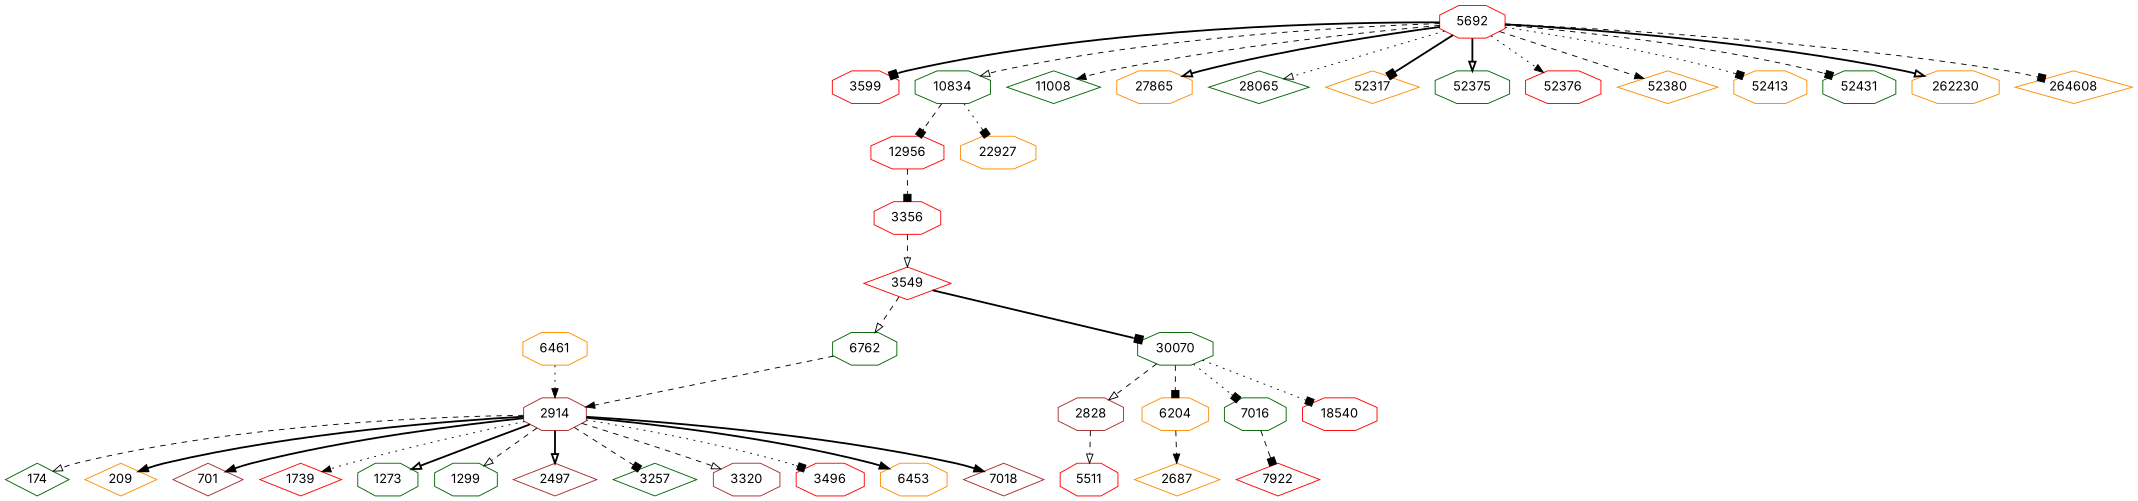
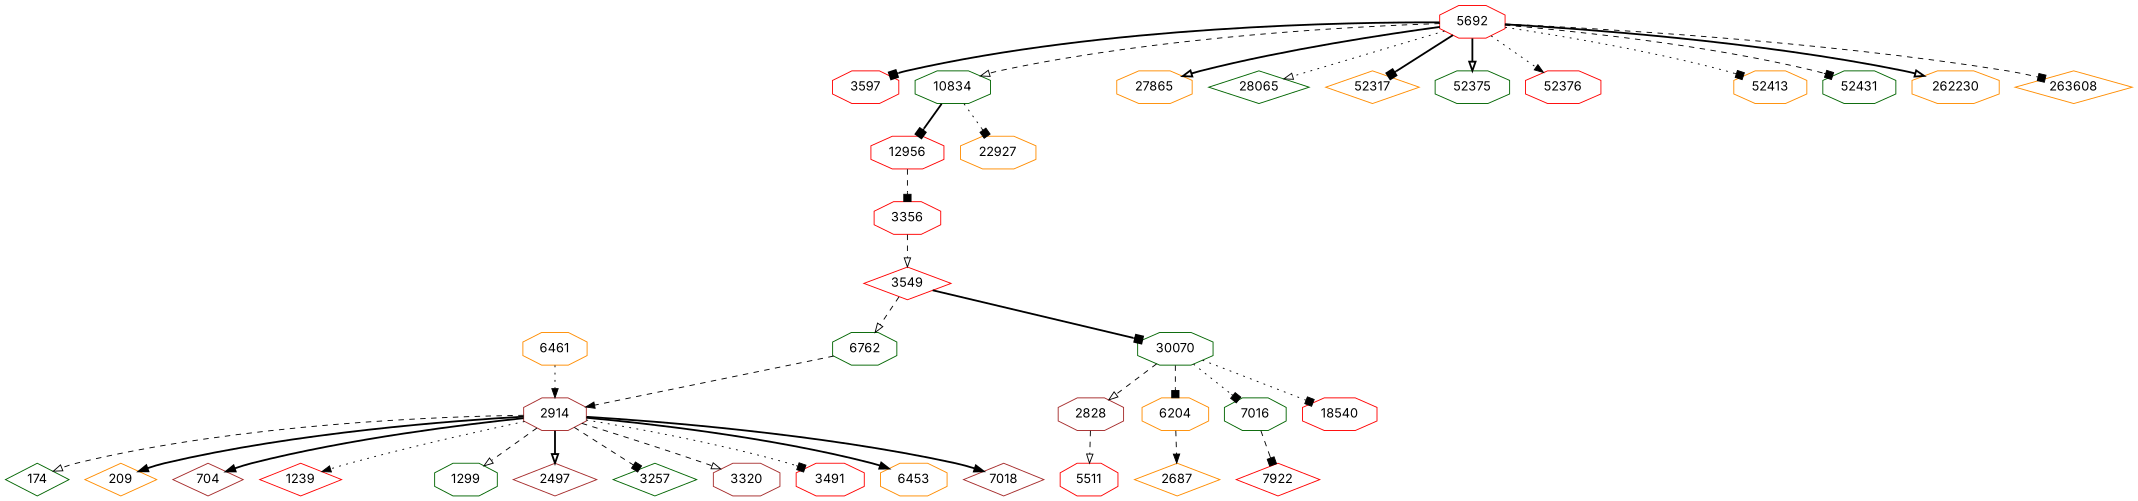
(866, 87) -> (866, 87)
(1054, 87) -> none
(1668, 87) -> none
(2074, 87) -> (2074, 87)
(933, 116) -> (933, 116)
(208, 480) -> (208, 480)
(301, 480) -> (301, 480)
(388, 480) -> none
(830, 480) -> (830, 480)
